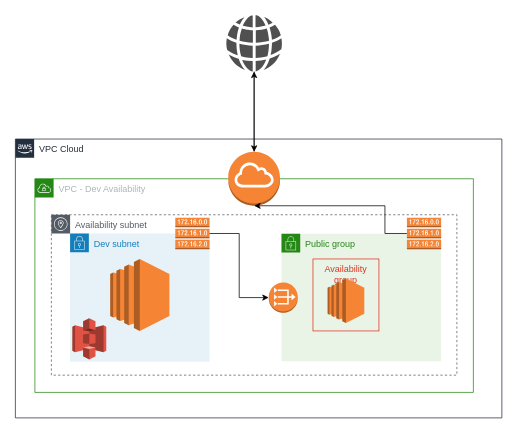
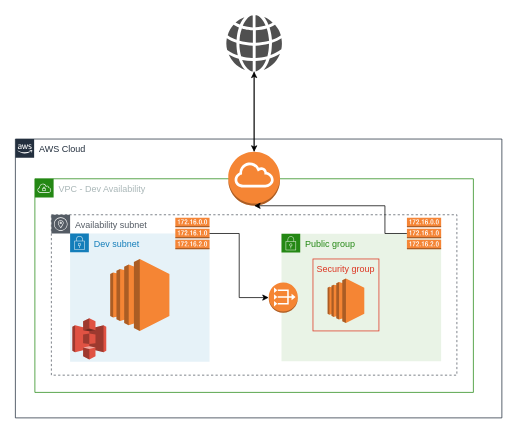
(60, 150) -> (60, 150)
(346, 275) -> (346, 275)
